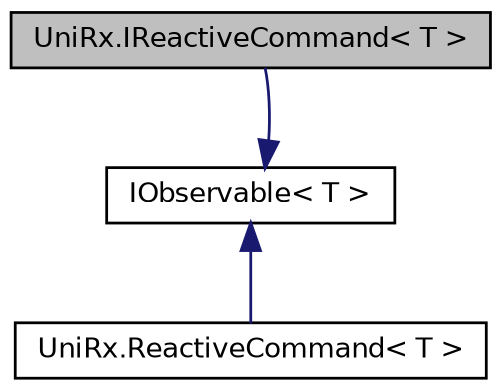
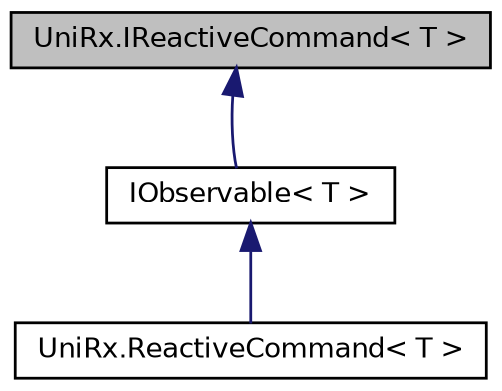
(269, 104) -> (232, 132)
